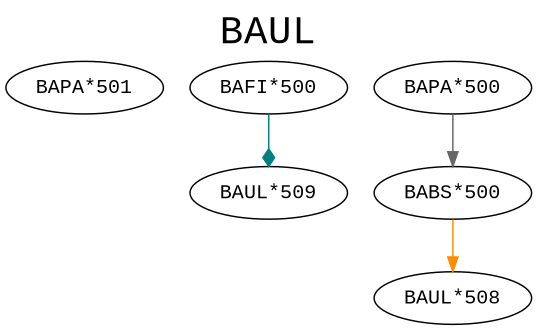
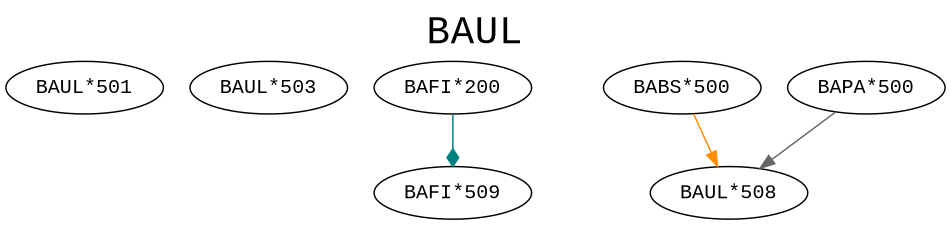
(85, 88) -> (85, 88)
none -> (269, 88)
(269, 88) -> (453, 88)
(453, 133) -> (804, 136)
(269, 193) -> (453, 193)
